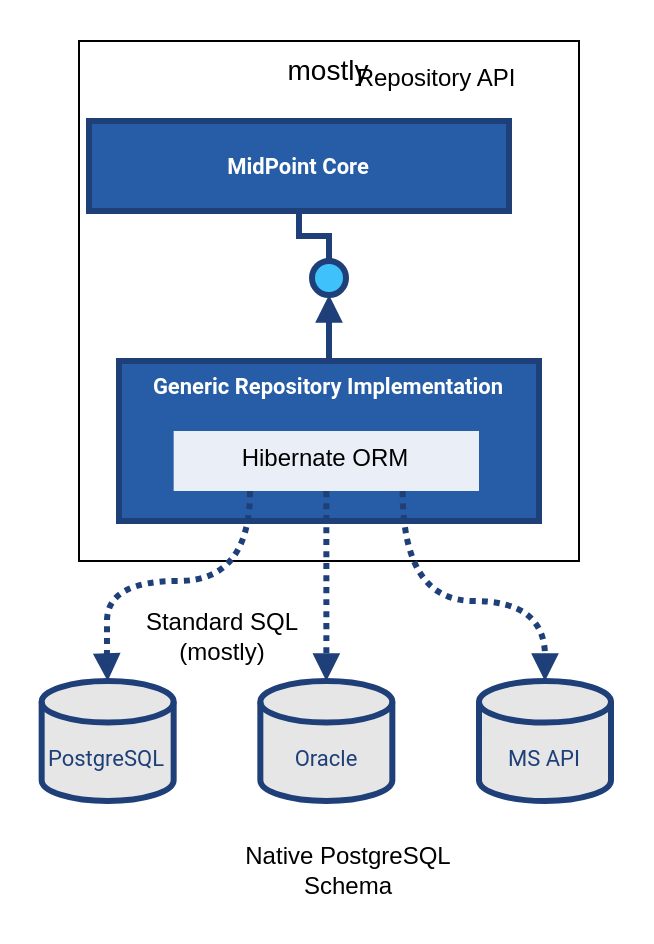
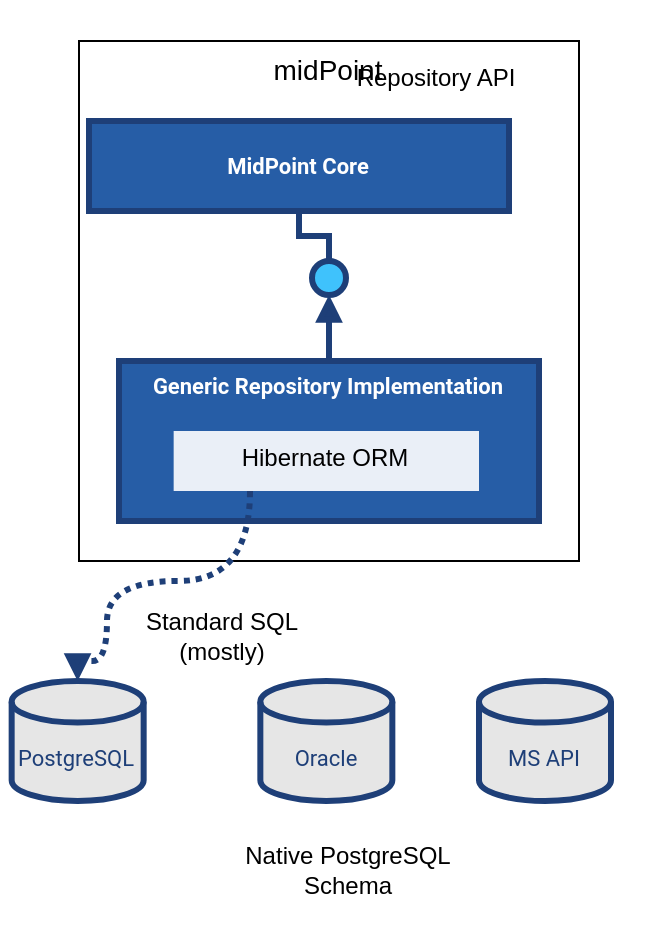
(329, 69) -> (329, 69)
(326, 588) -> none
(468, 600) -> none
(108, 741) -> (78, 741)
